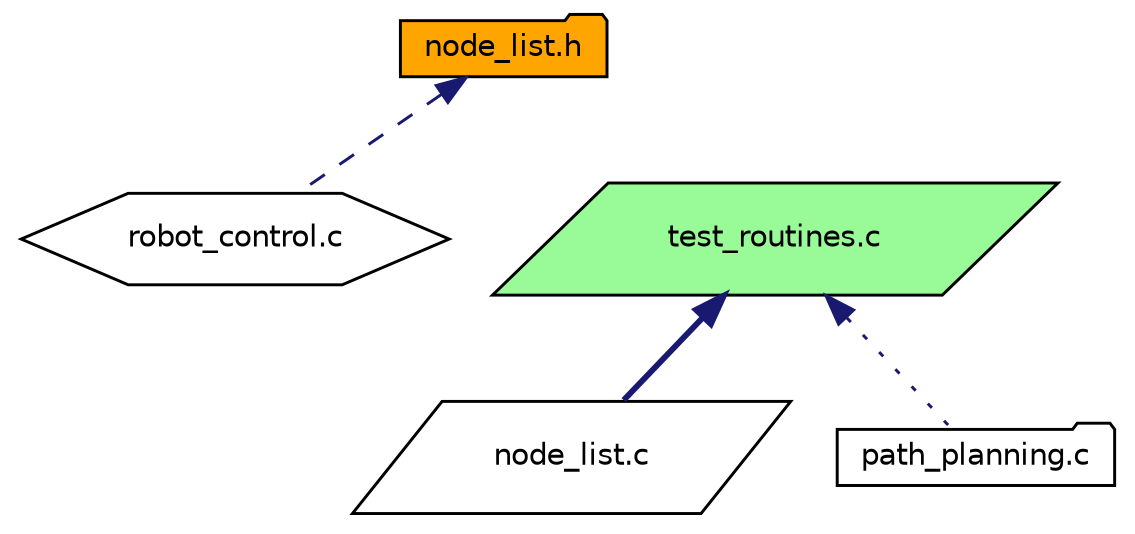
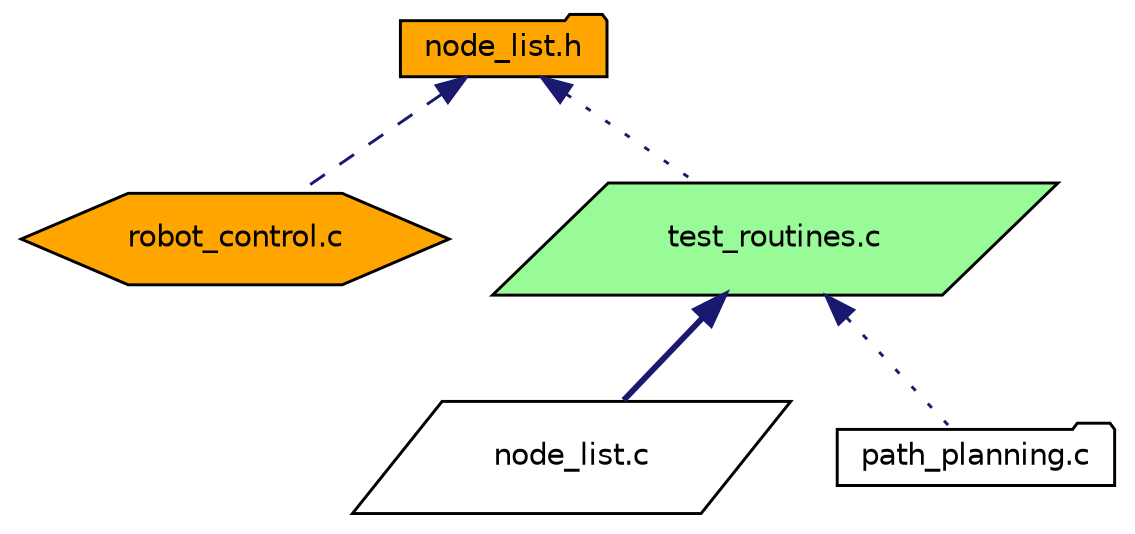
none -> (631, 138)
(235, 239) -> (235, 239)
